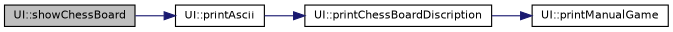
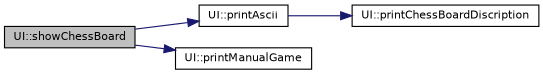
(506, 16) -> (150, 47)
